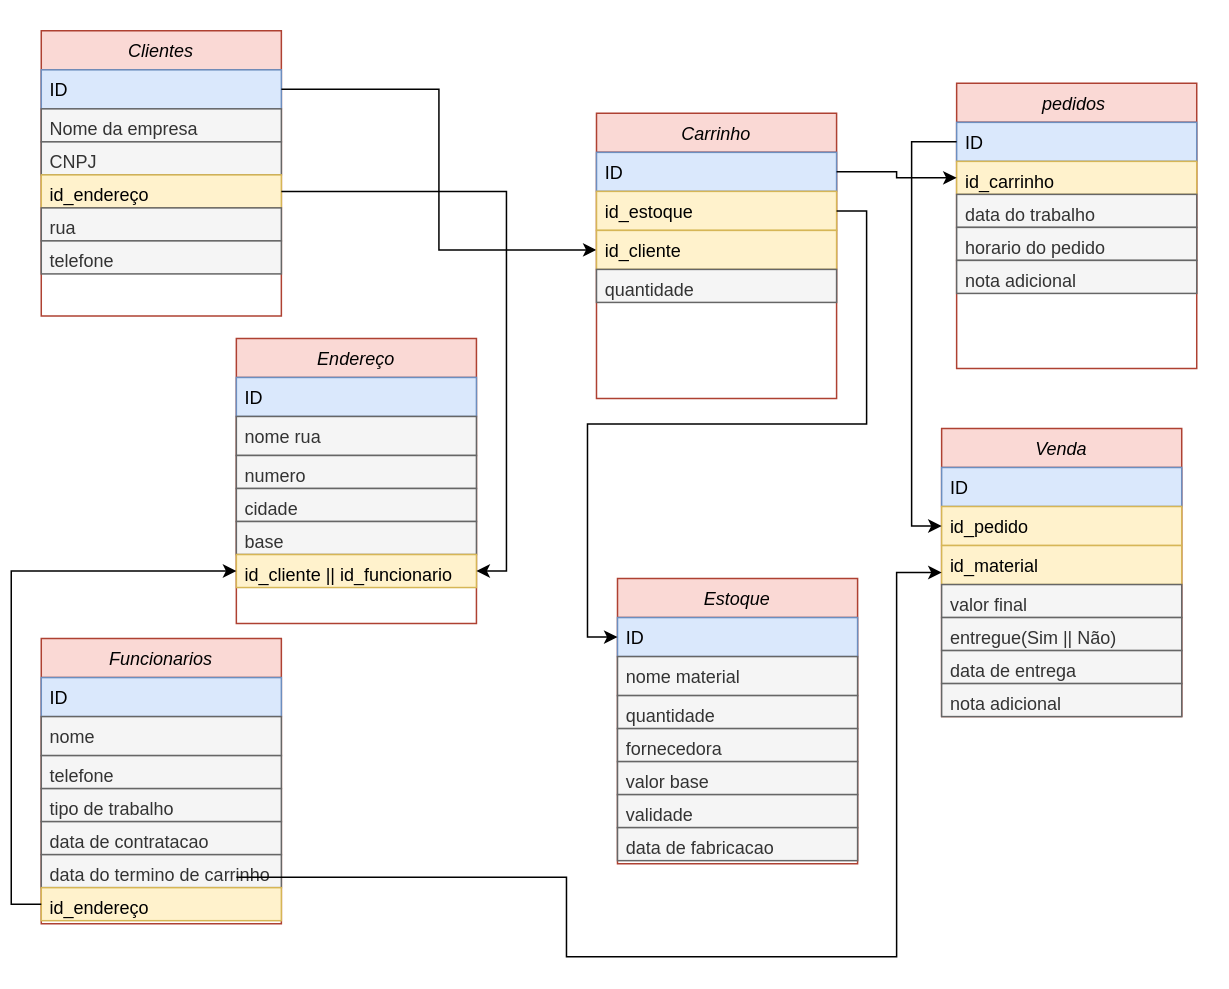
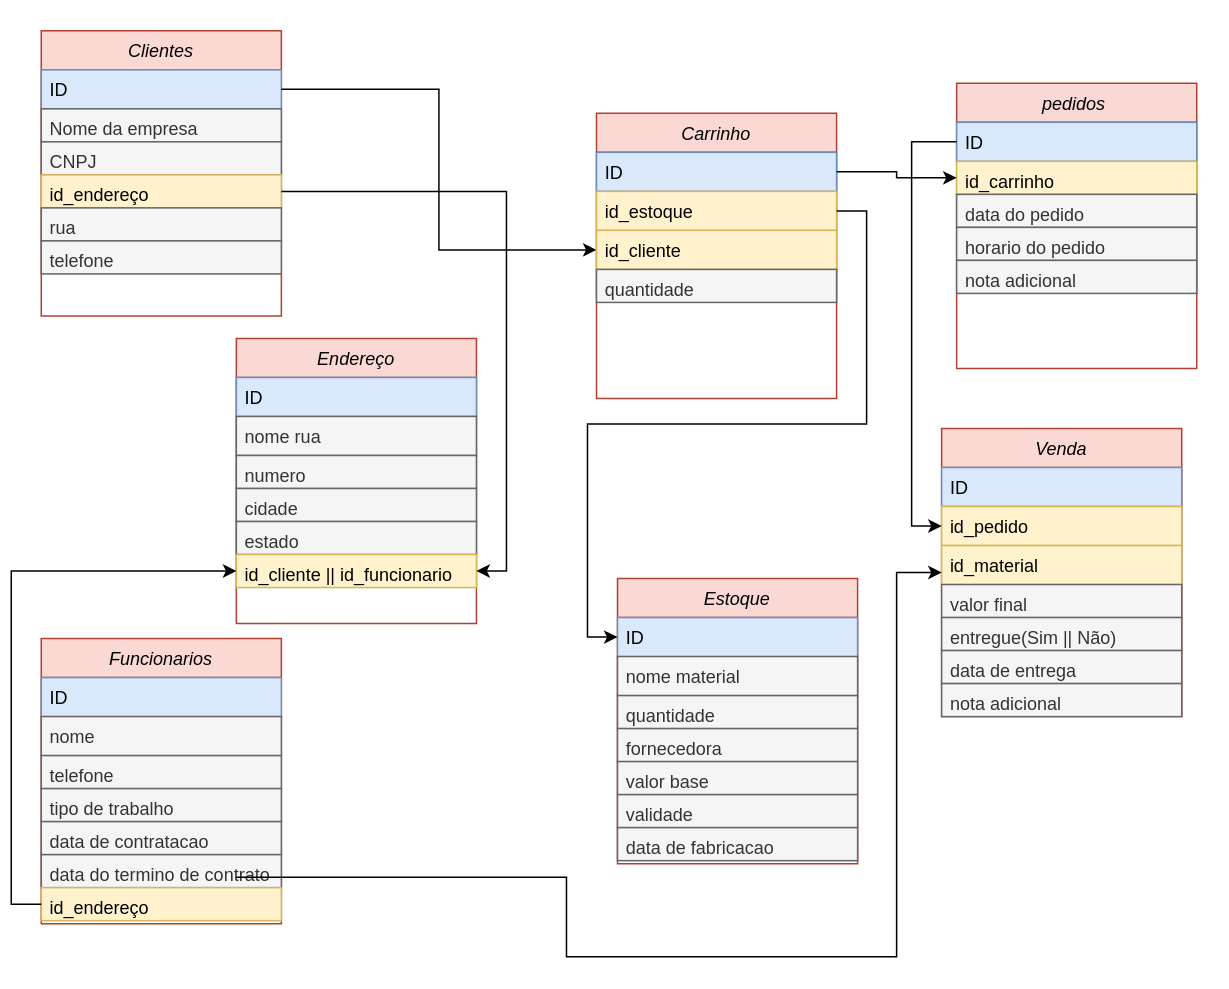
(1038, 215) -> (1028, 215)
(265, 542) -> (275, 542)
(172, 875) -> (174, 875)
